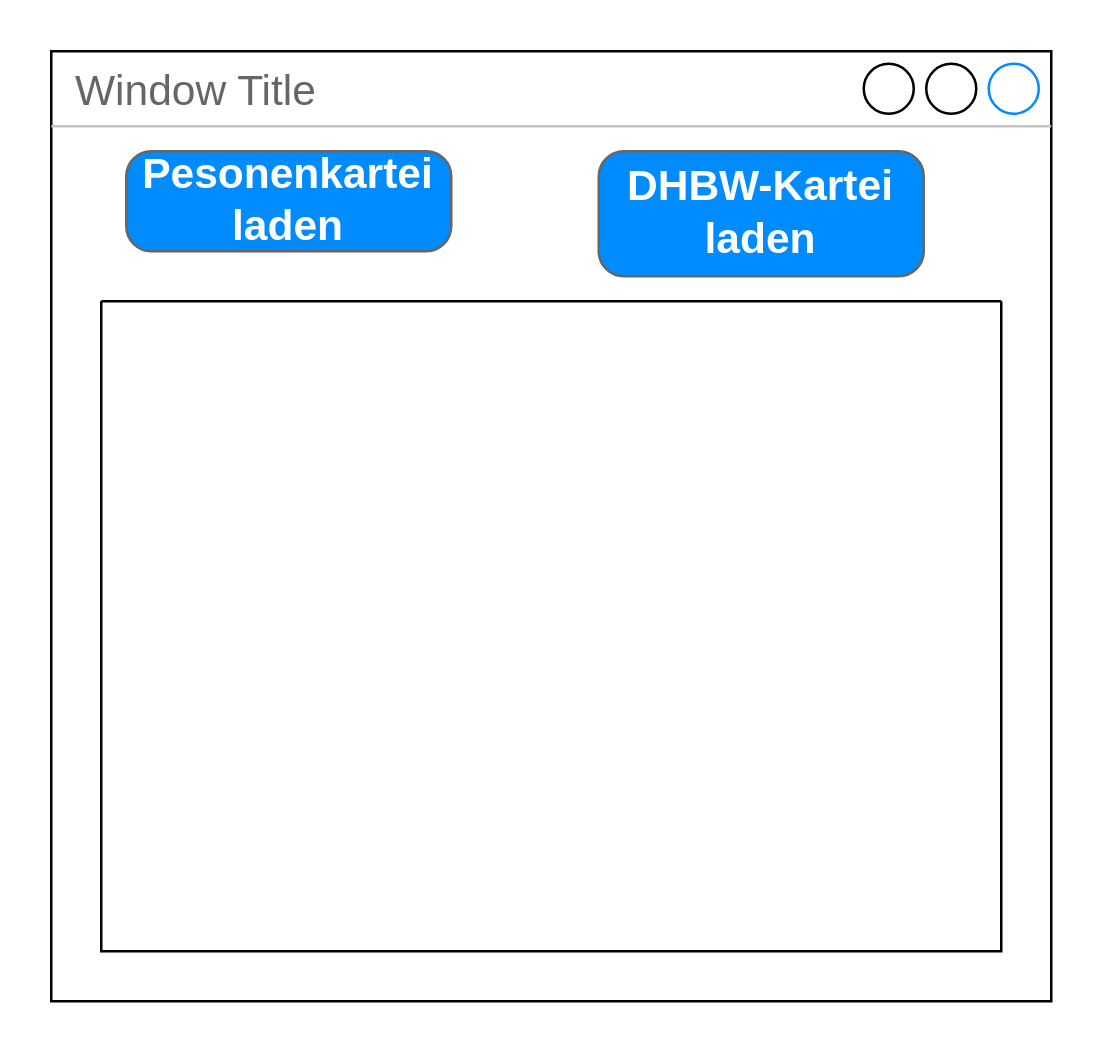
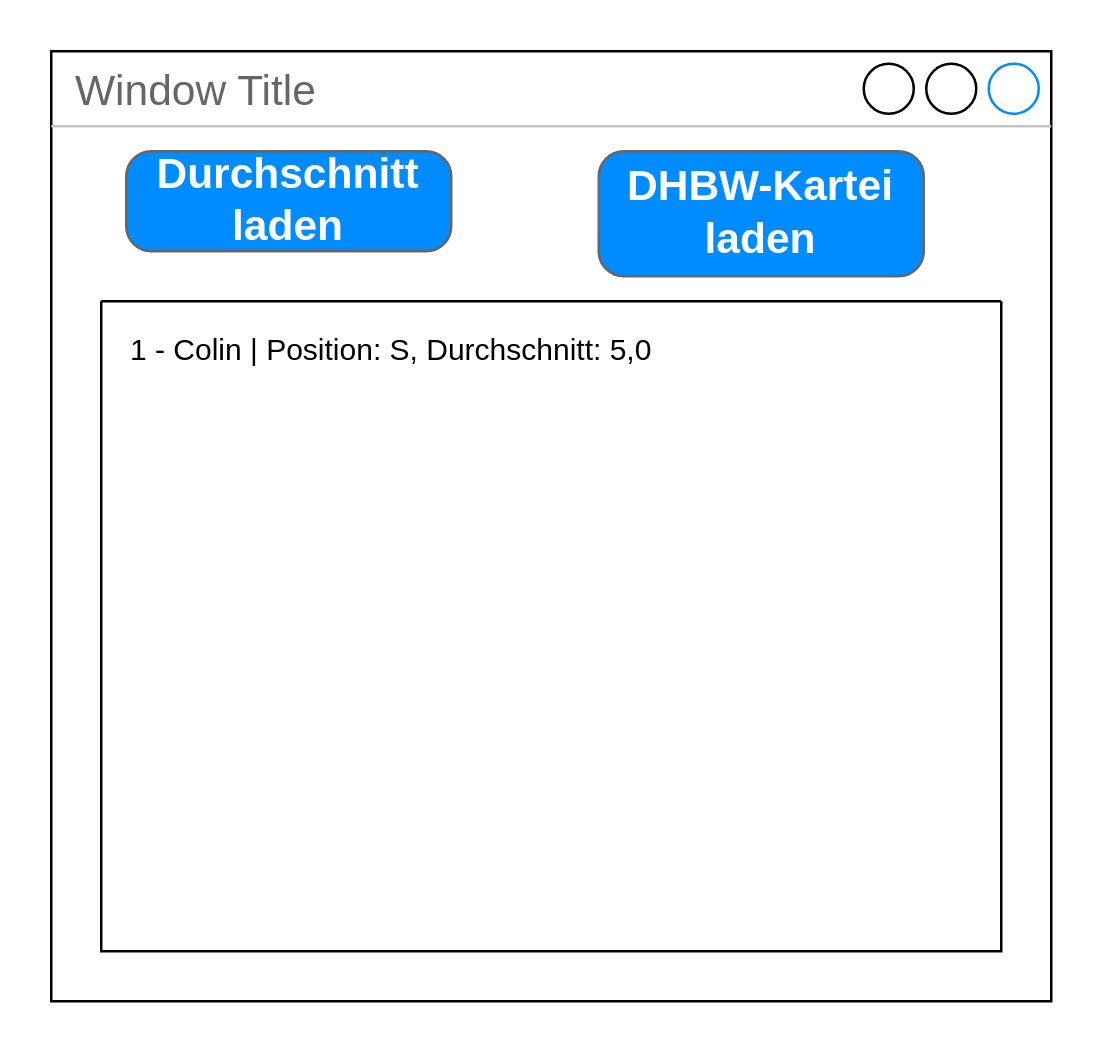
(289, 201) -> (289, 201)
none -> (539, 351)
